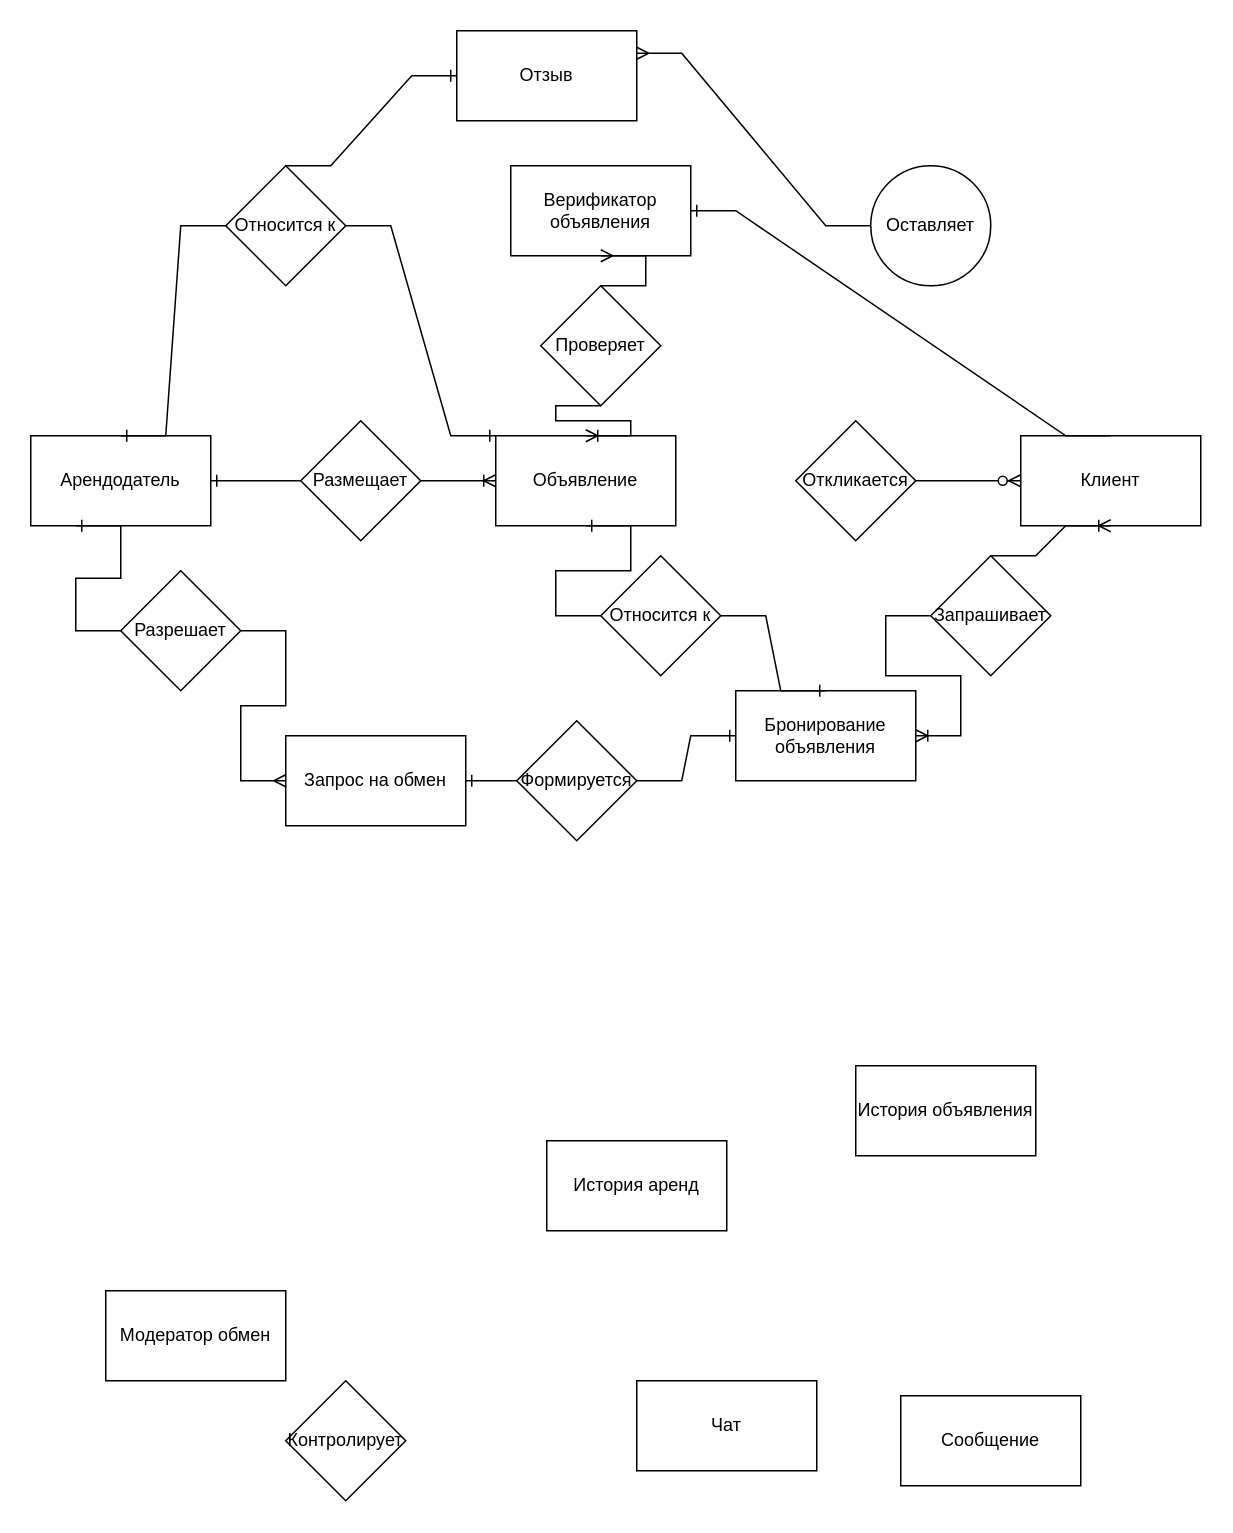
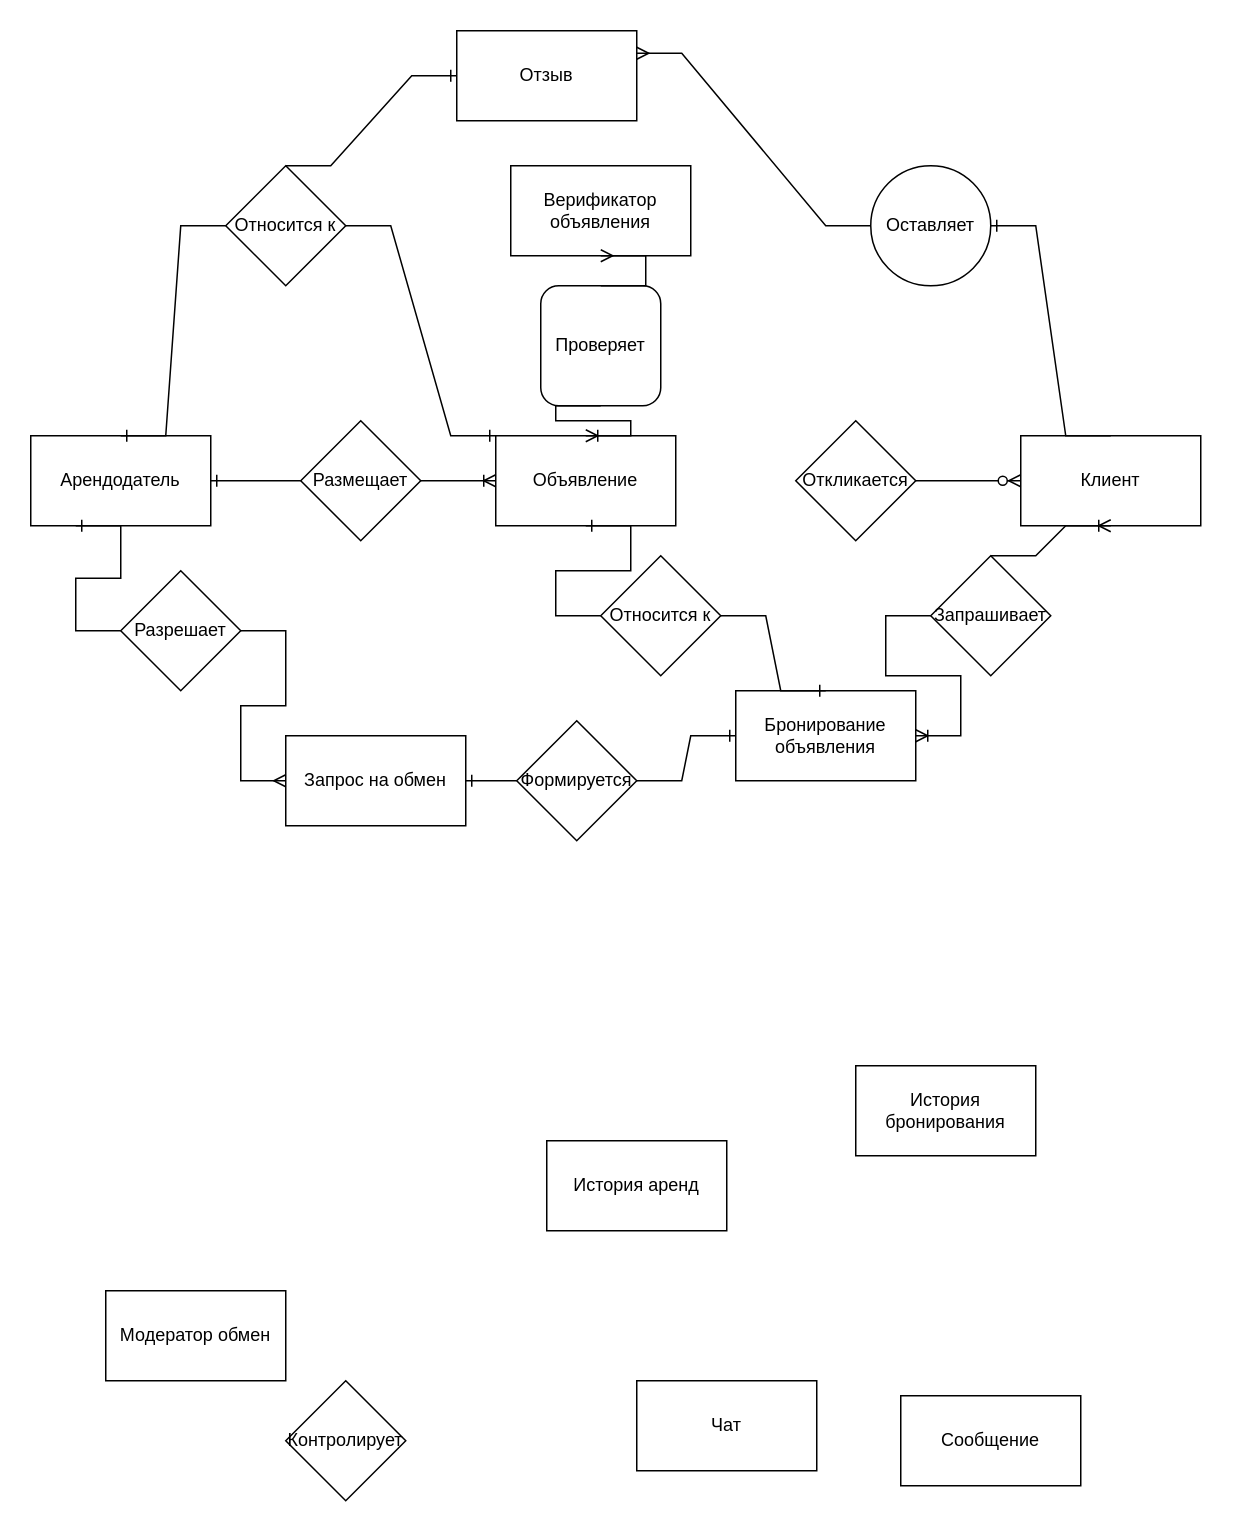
(883, 311) -> (1048, 309)
(601, 346) -> (601, 346)
(946, 1111) -> (946, 1111)
